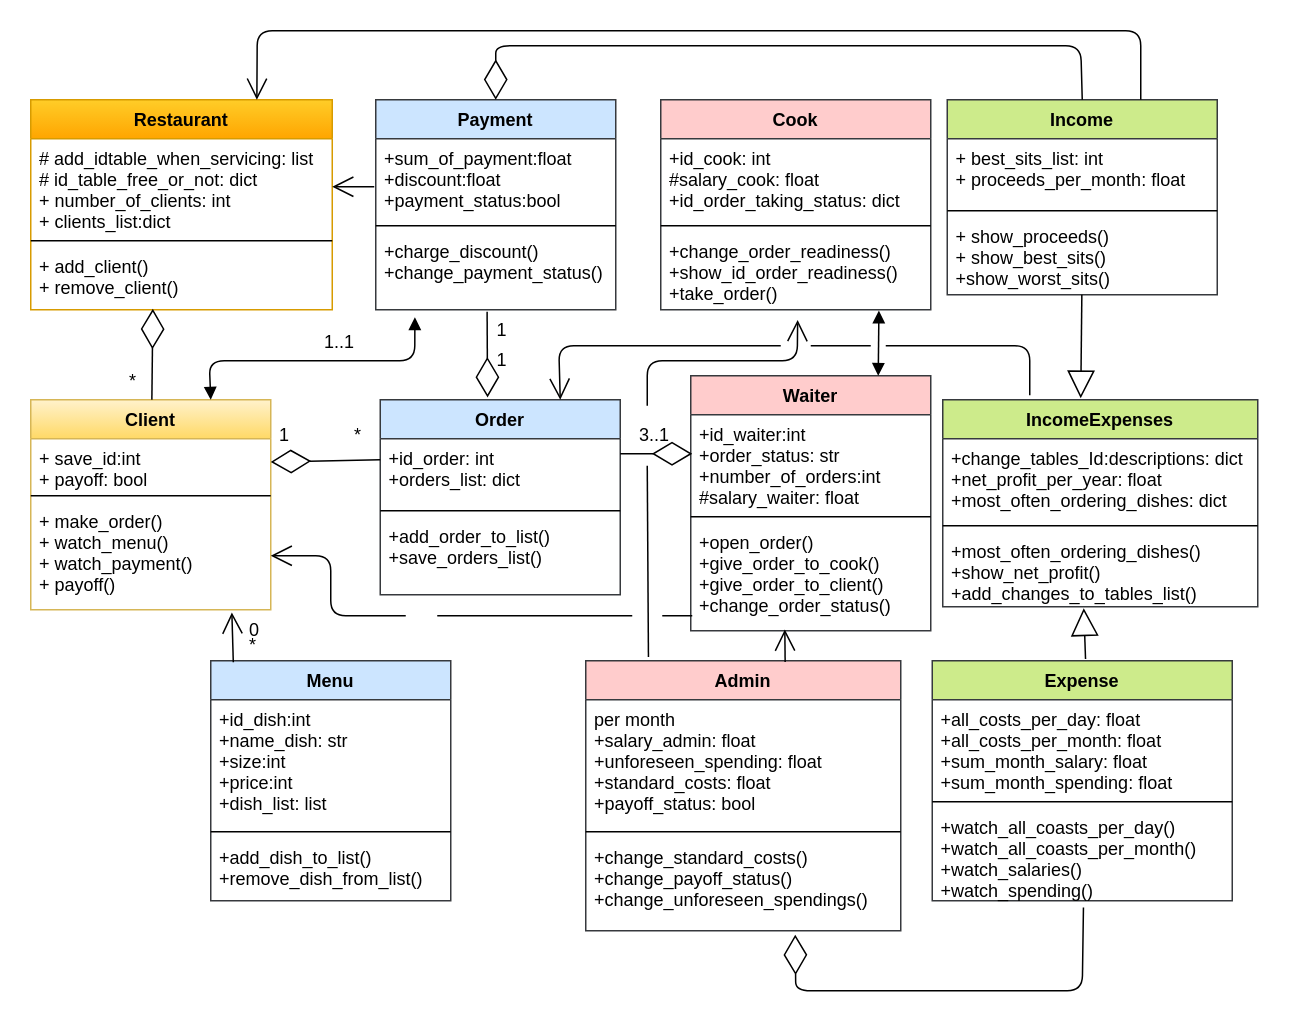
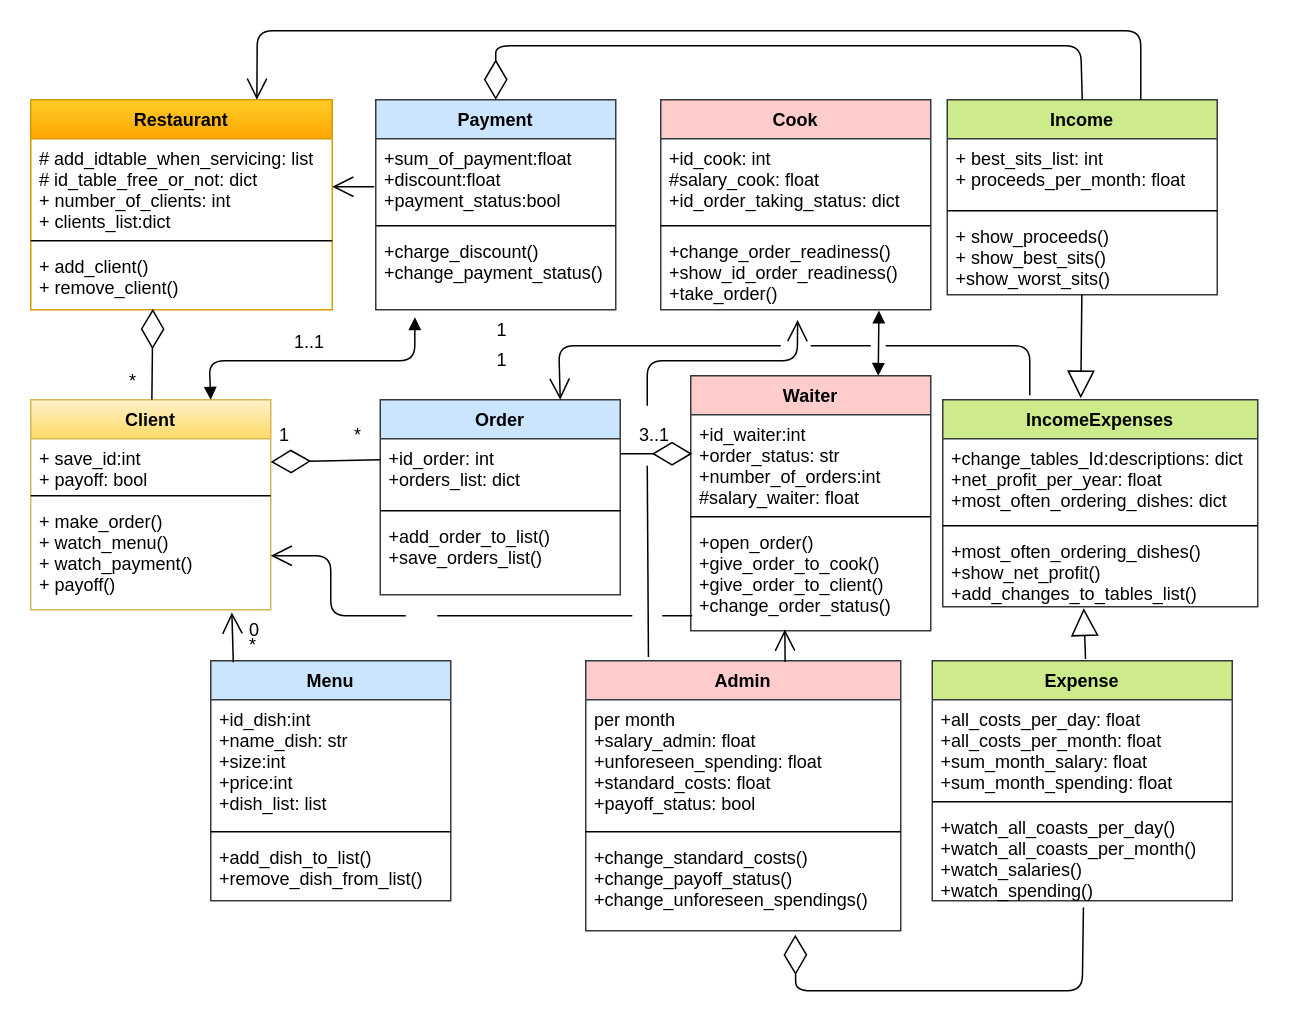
(487, 335) -> none
(391, 341) -> (361, 341)
